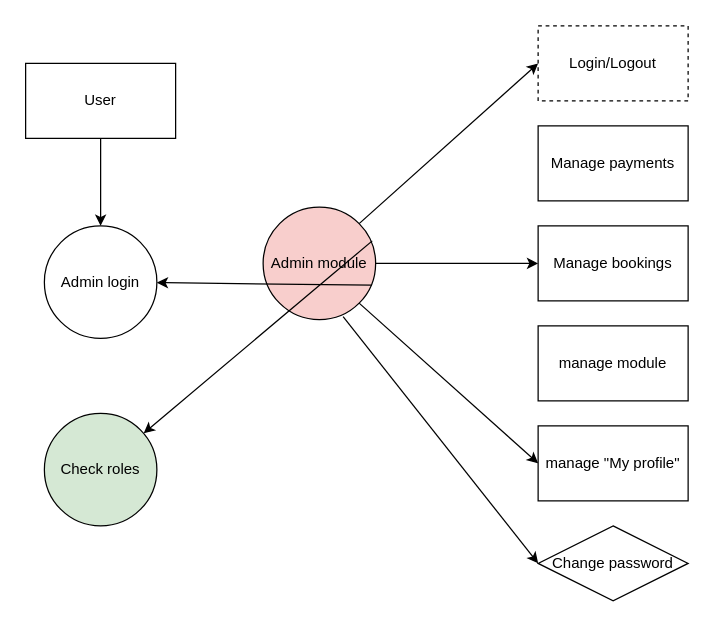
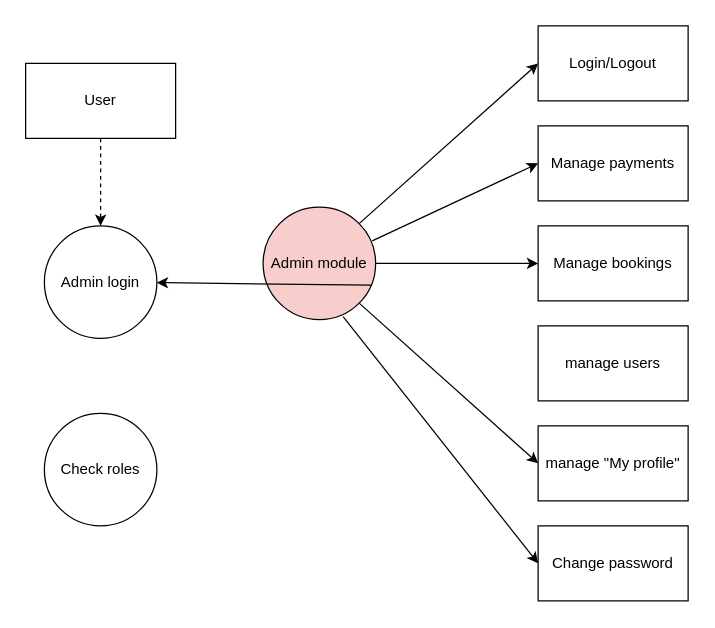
(613, 63) -> (613, 63)
(101, 176) -> (101, 176)
(261, 334) -> (451, 204)
(613, 363) -> (613, 363)
(101, 469) -> (101, 469)
(613, 563) -> (613, 563)
